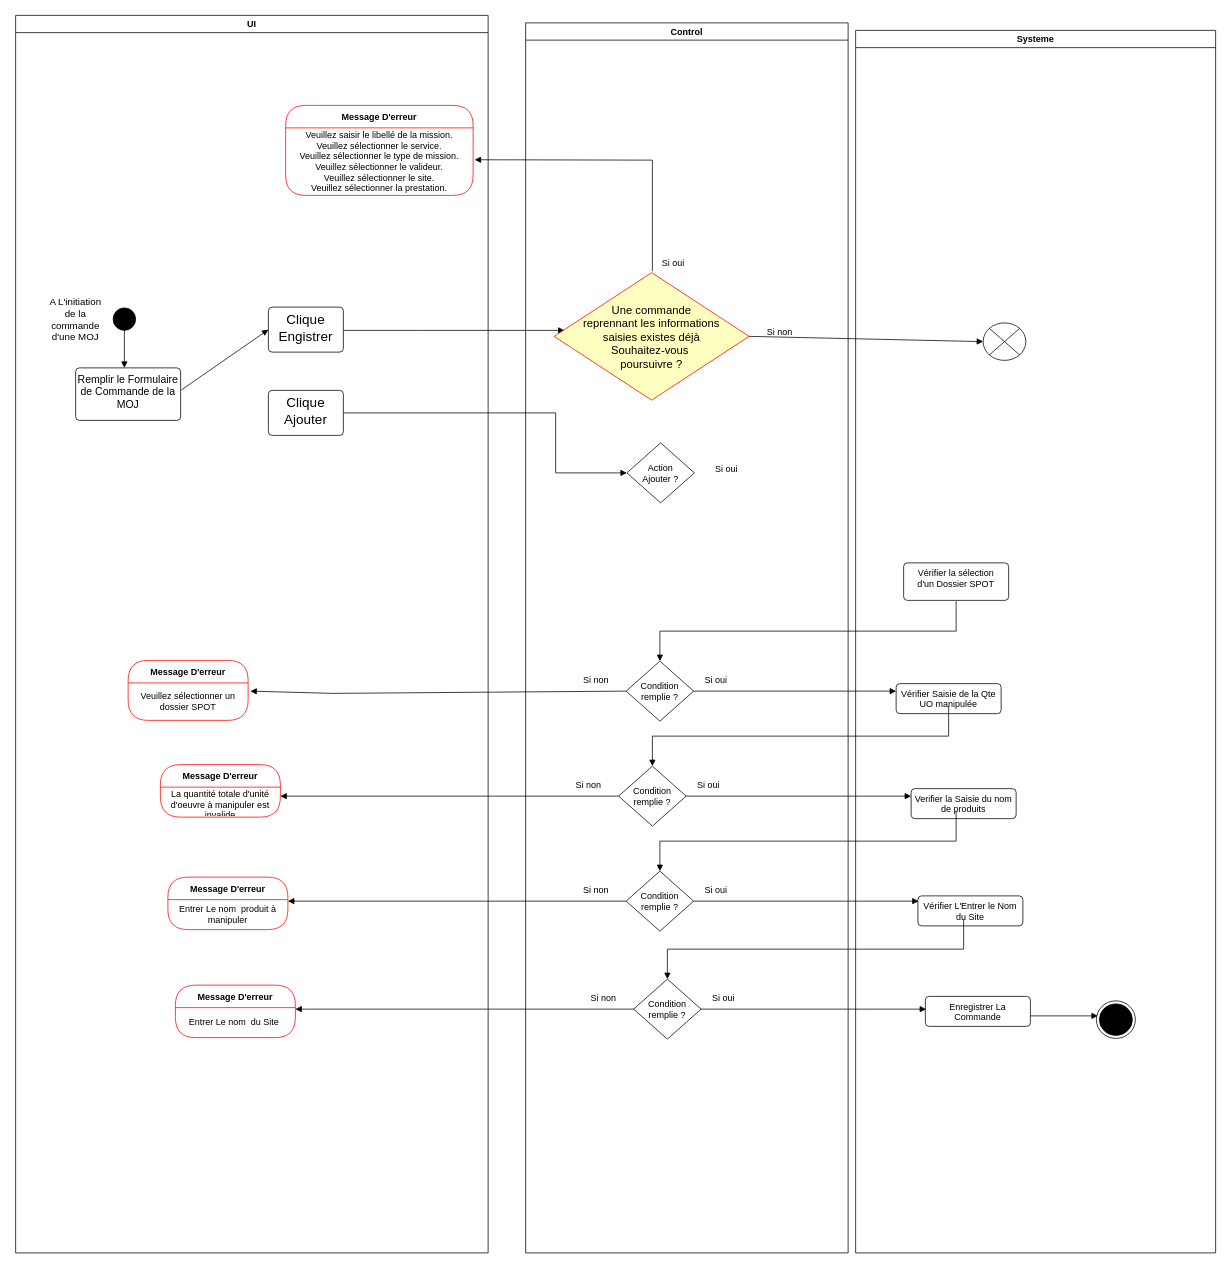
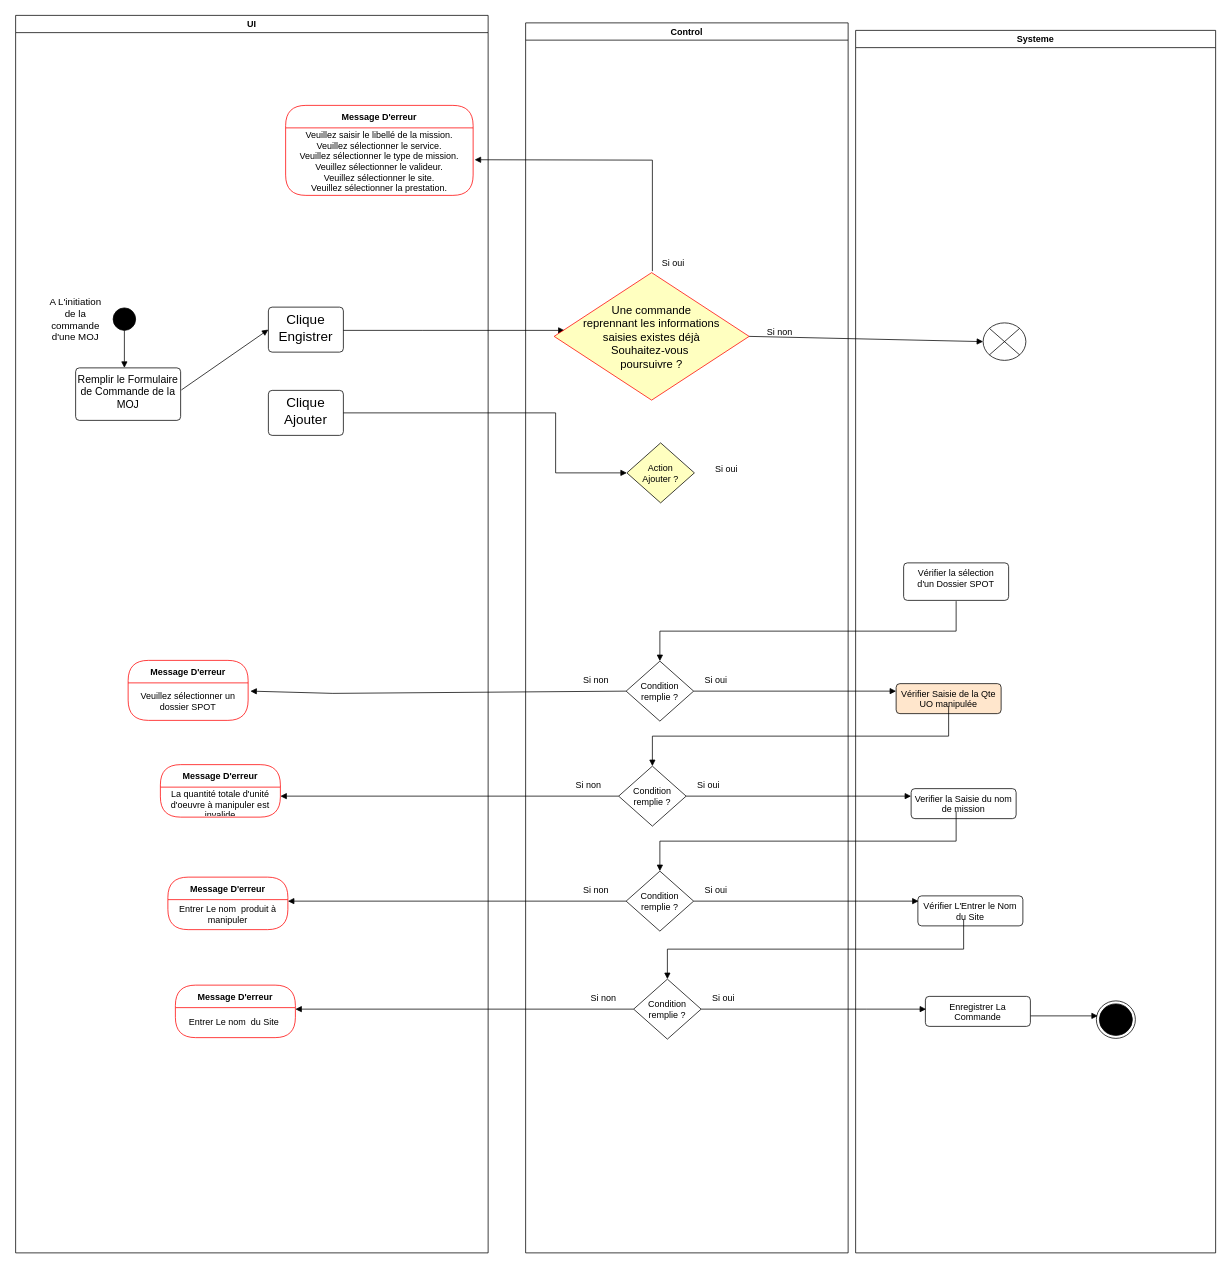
(660, 473) -> (660, 473)
(948, 699) -> (948, 699)
(963, 805) -> (963, 805)
